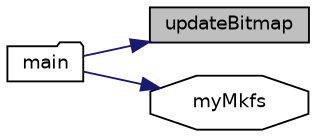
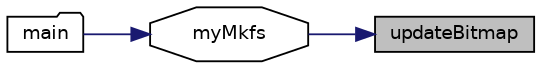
(107, 51) -> (332, 34)
